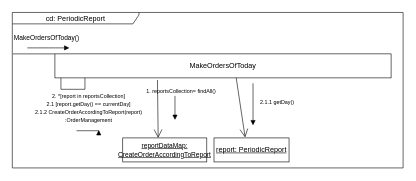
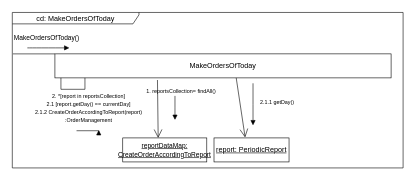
(76, 18) -> (76, 18)
